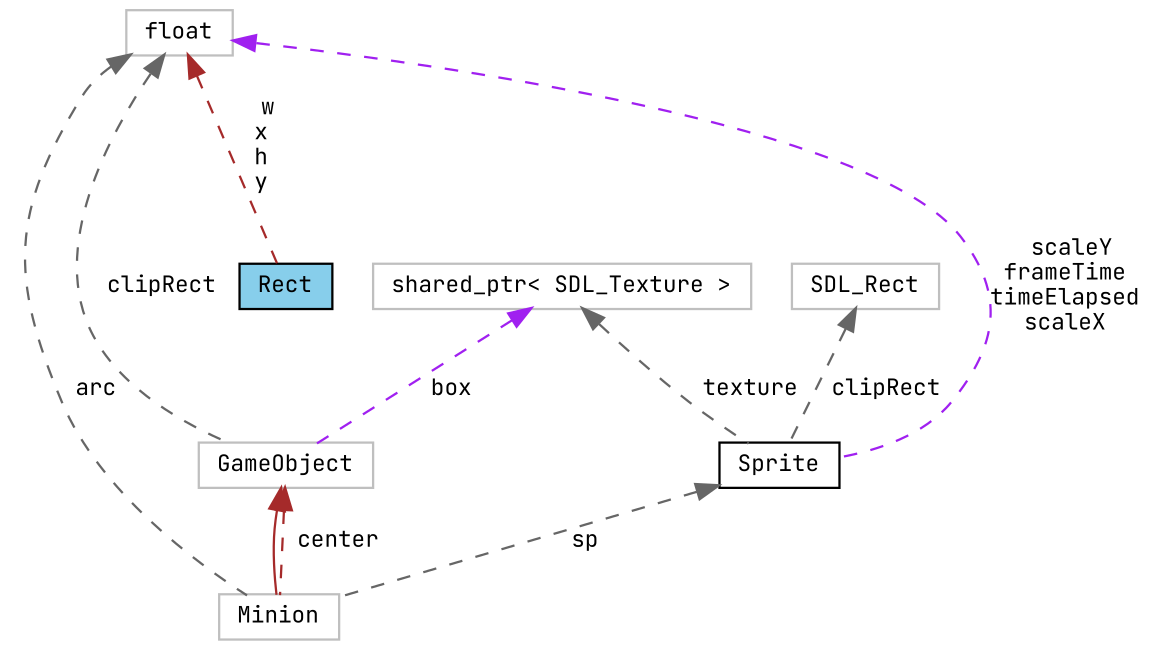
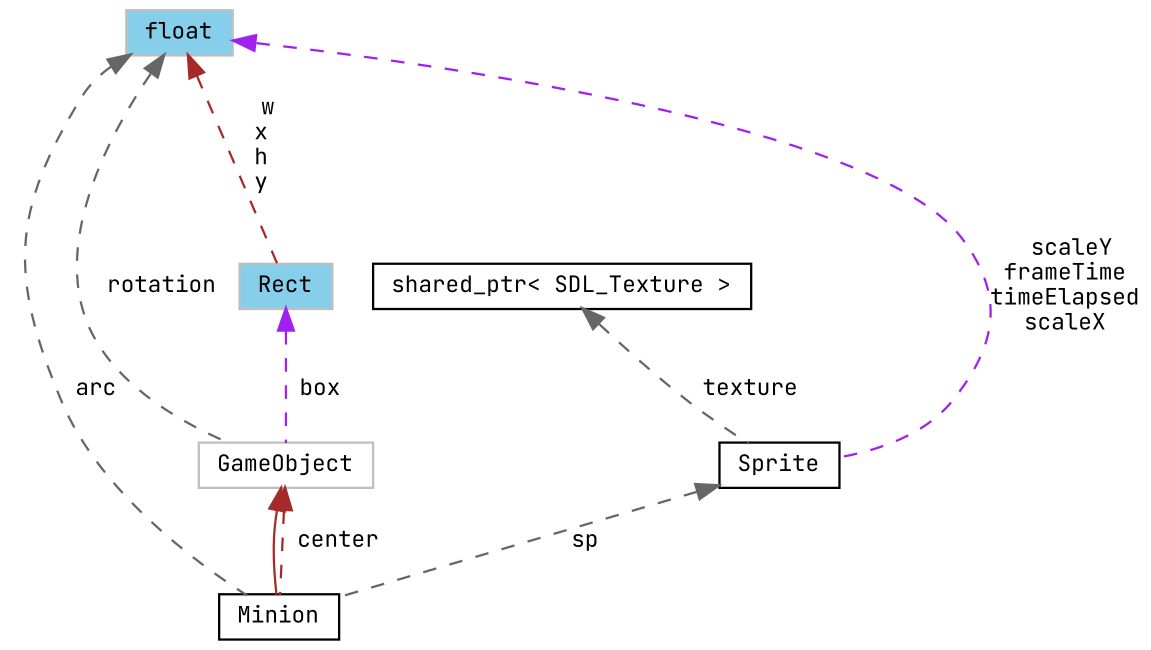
(180, 33) -> (180, 33)
(156, 286) -> (156, 286)
(286, 286) -> (286, 286)
(562, 286) -> (562, 286)
(866, 286) -> none
(414, 382) -> (286, 387)
(279, 617) -> (279, 617)
